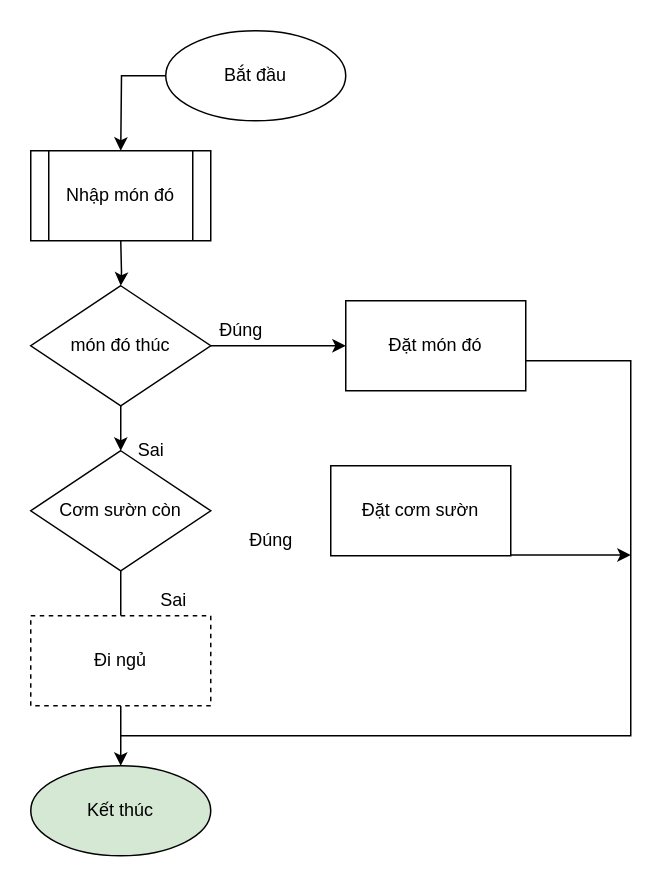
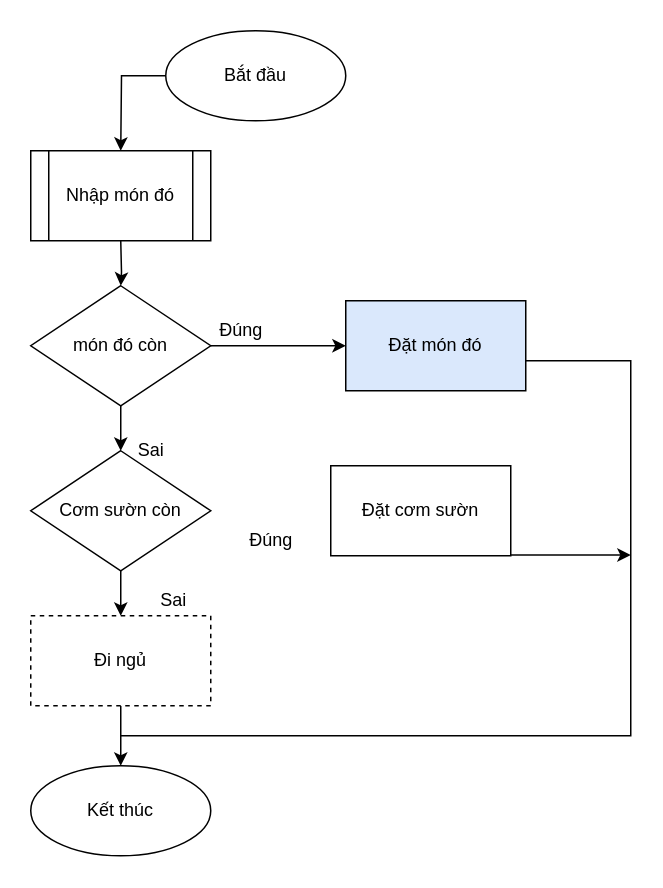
(121, 346) -> (121, 346)
(436, 346) -> (436, 346)
(121, 608) -> (121, 604)
(121, 811) -> (121, 811)
